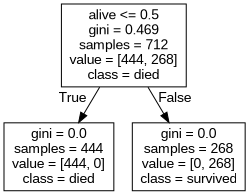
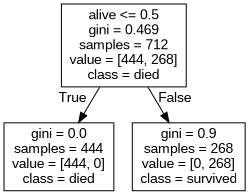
(189, 157) -> (189, 157)
